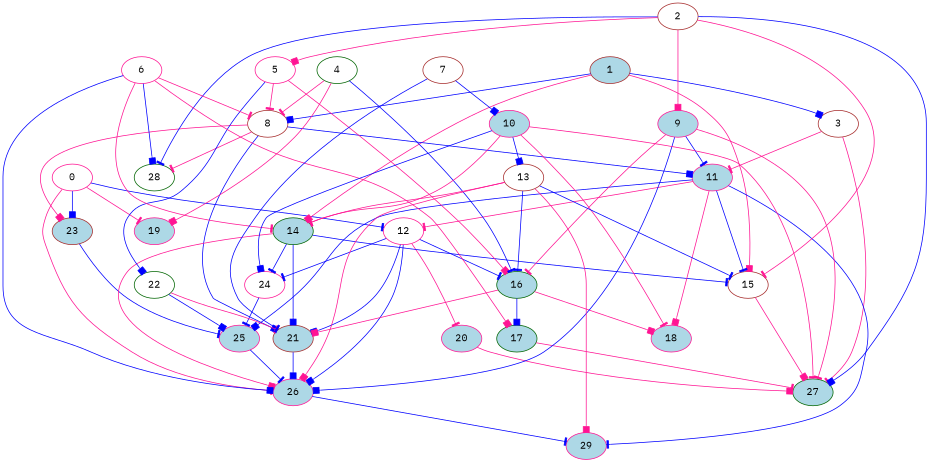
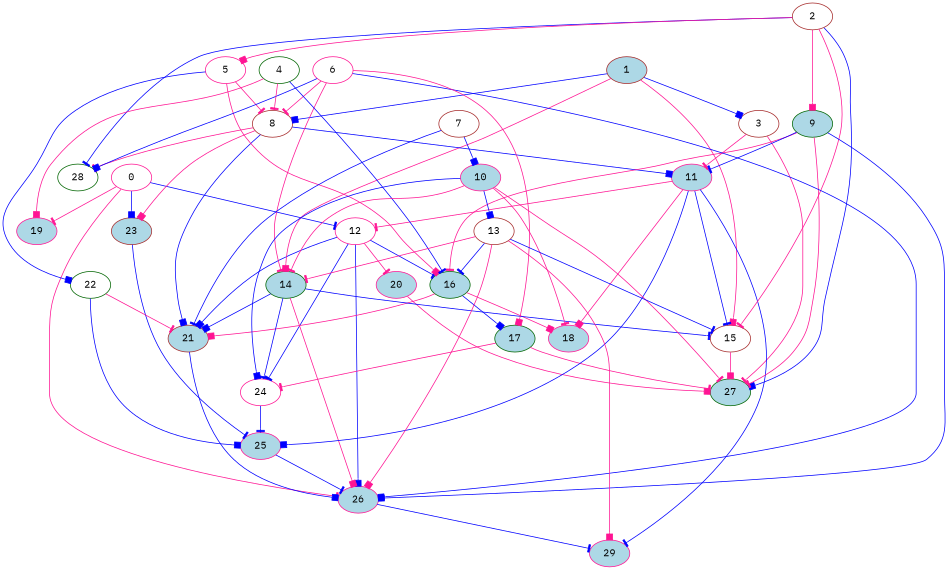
(678, 124) -> (813, 124)
none -> (389, 364)
